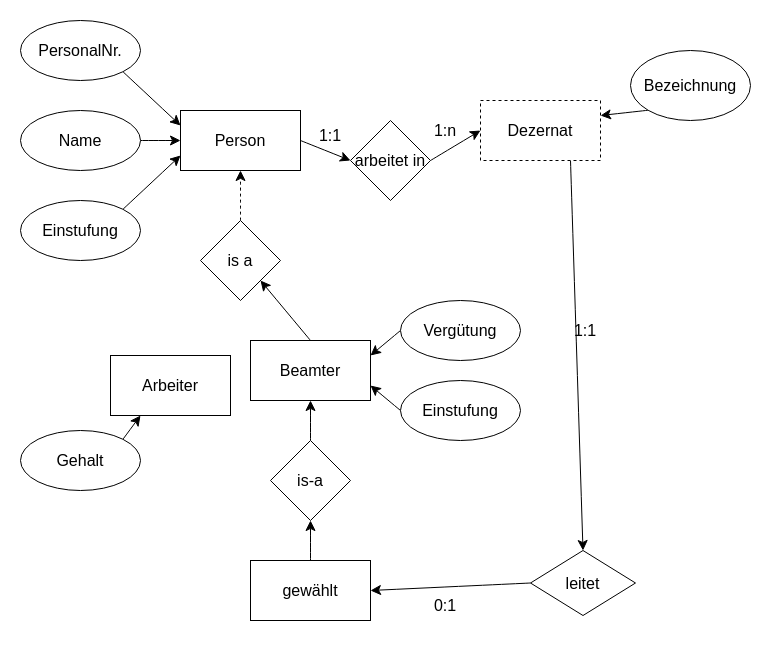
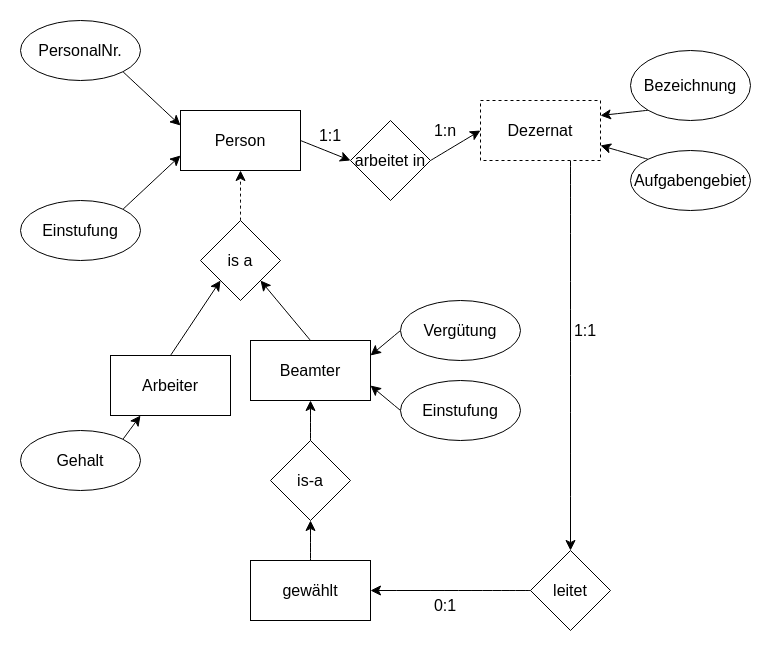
(81, 141) -> none
(156, 141) -> none
none -> (627, 153)
none -> (691, 181)
none -> (193, 321)
(583, 583) -> (571, 591)
